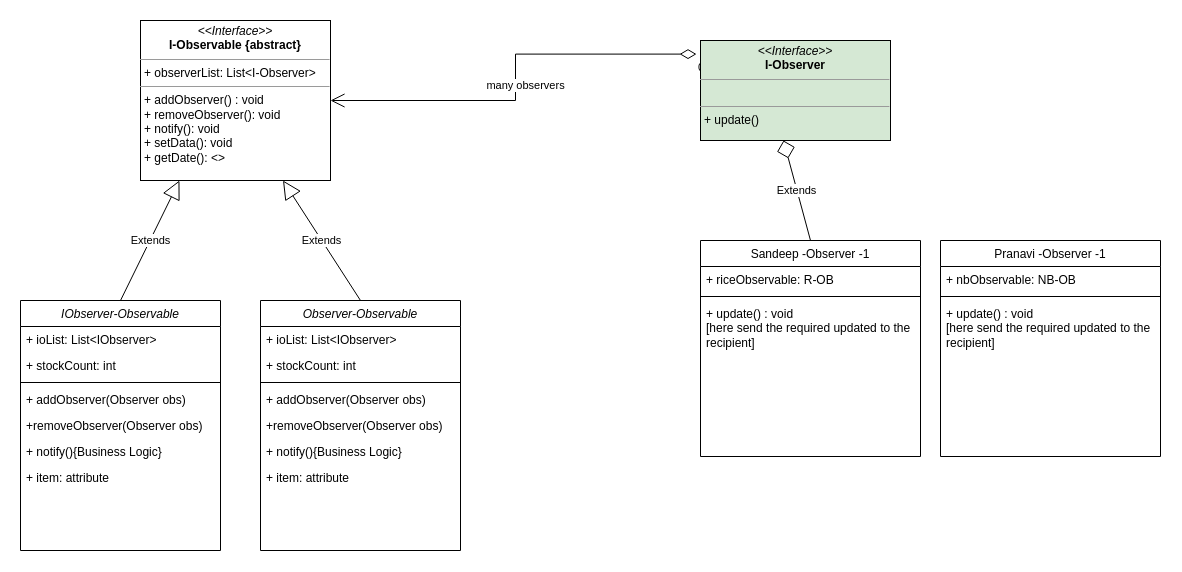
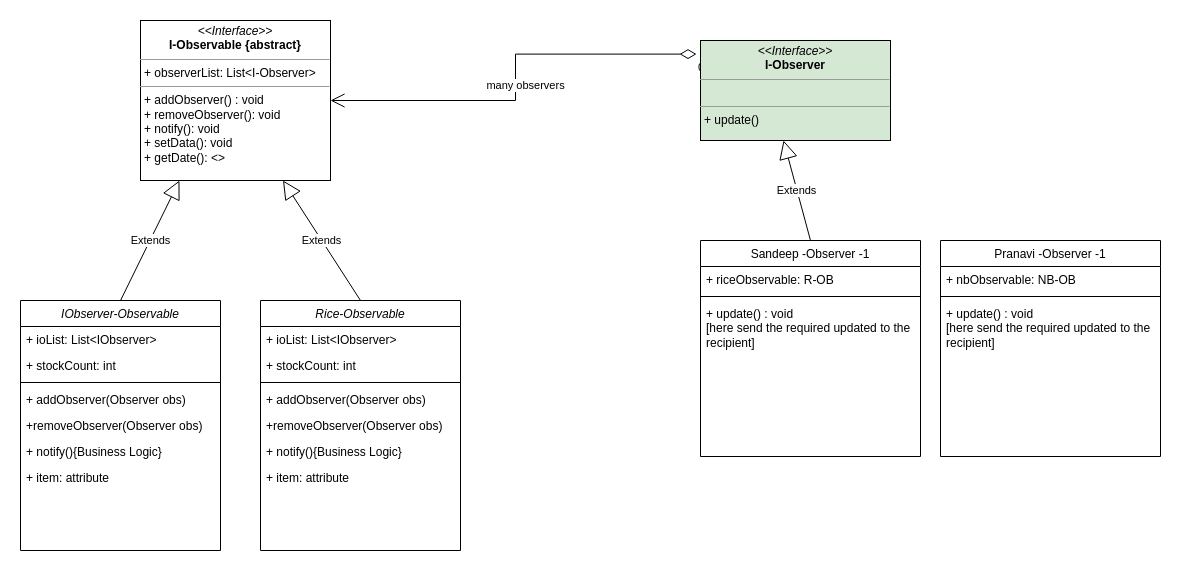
(788, 159) -> (789, 159)
(360, 314) -> (360, 314)
